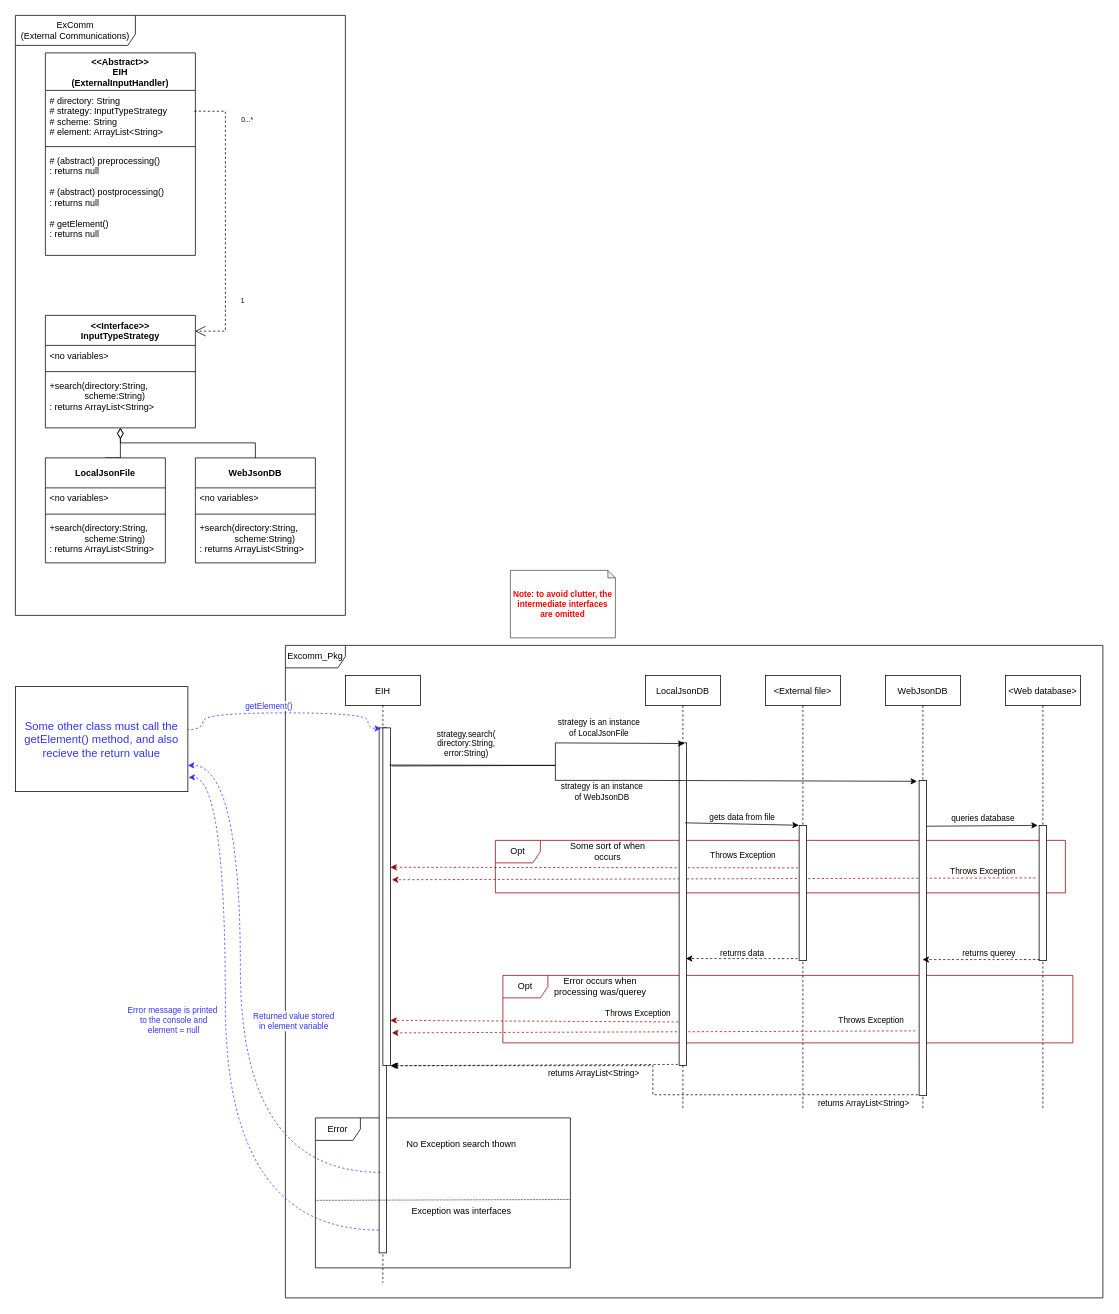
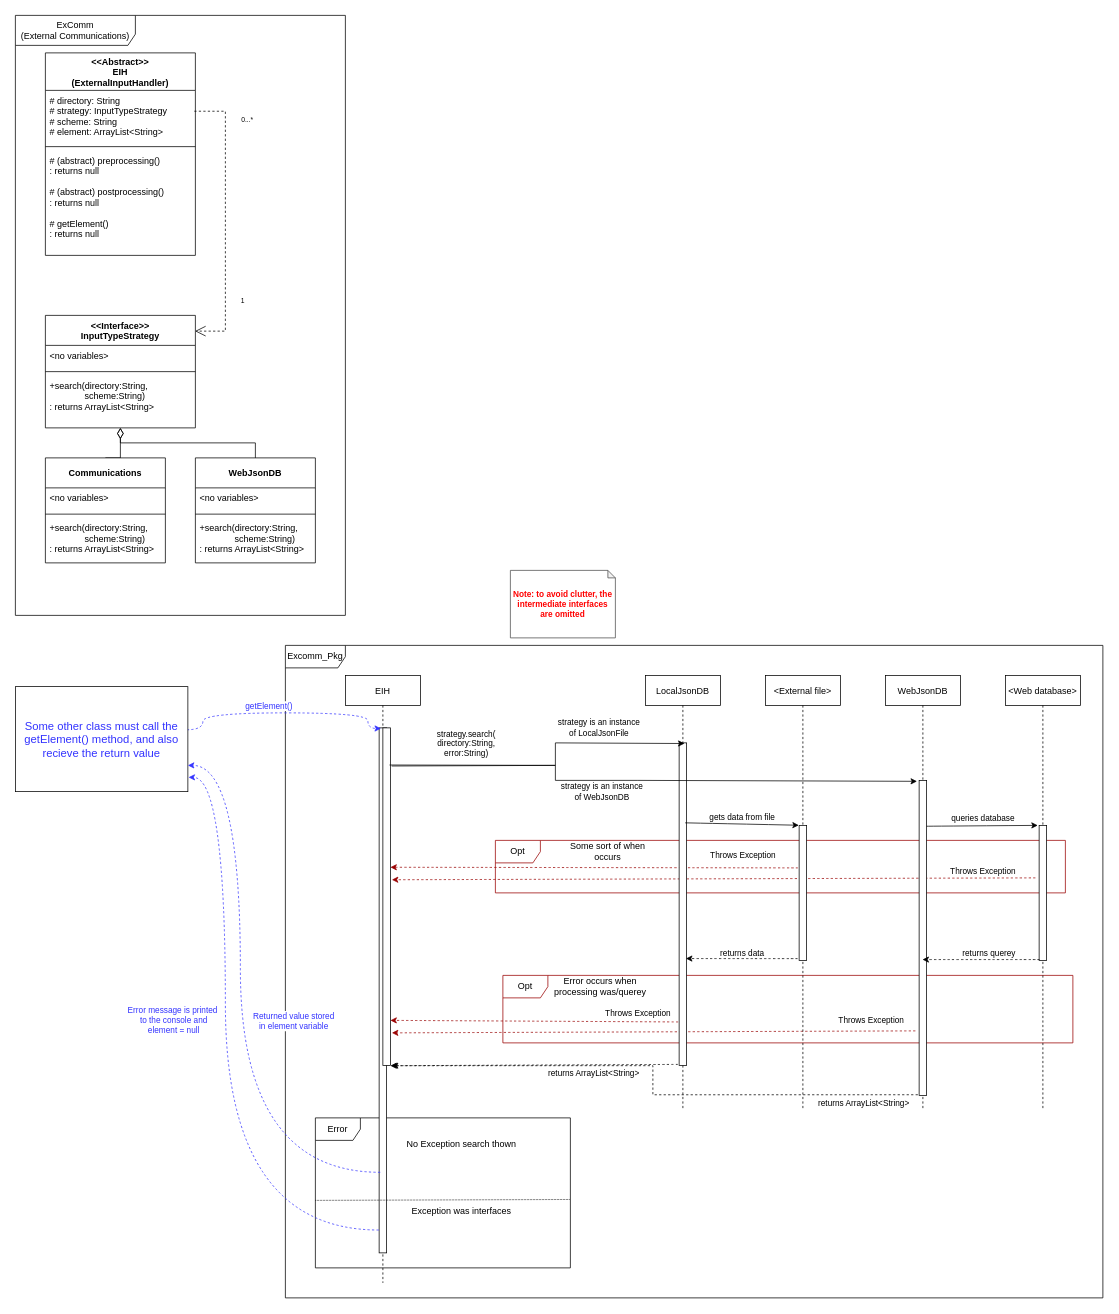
(105, 473) -> (105, 473)
